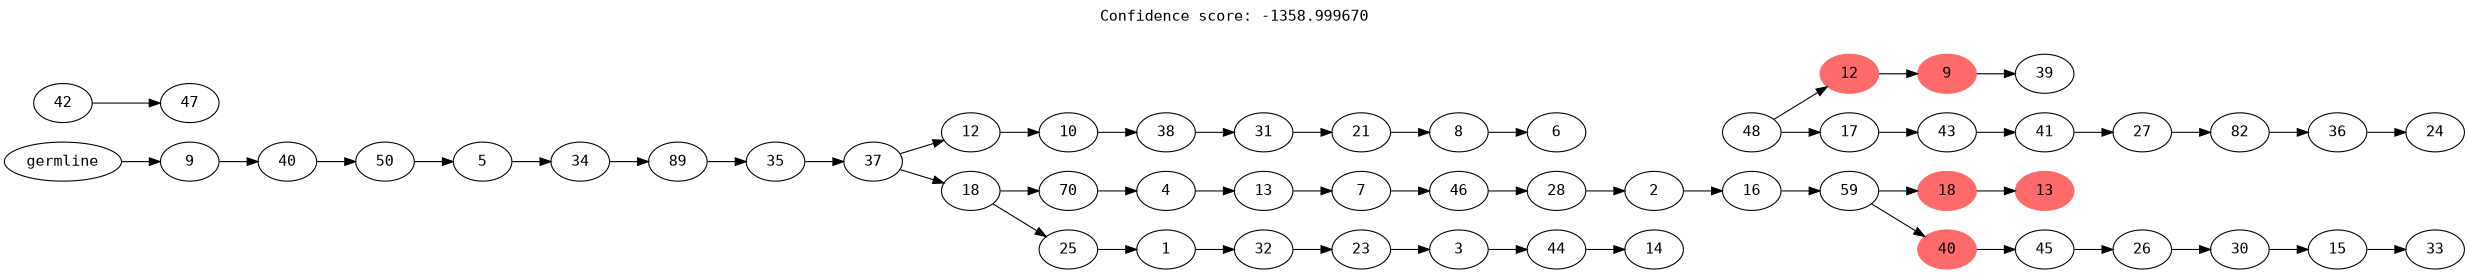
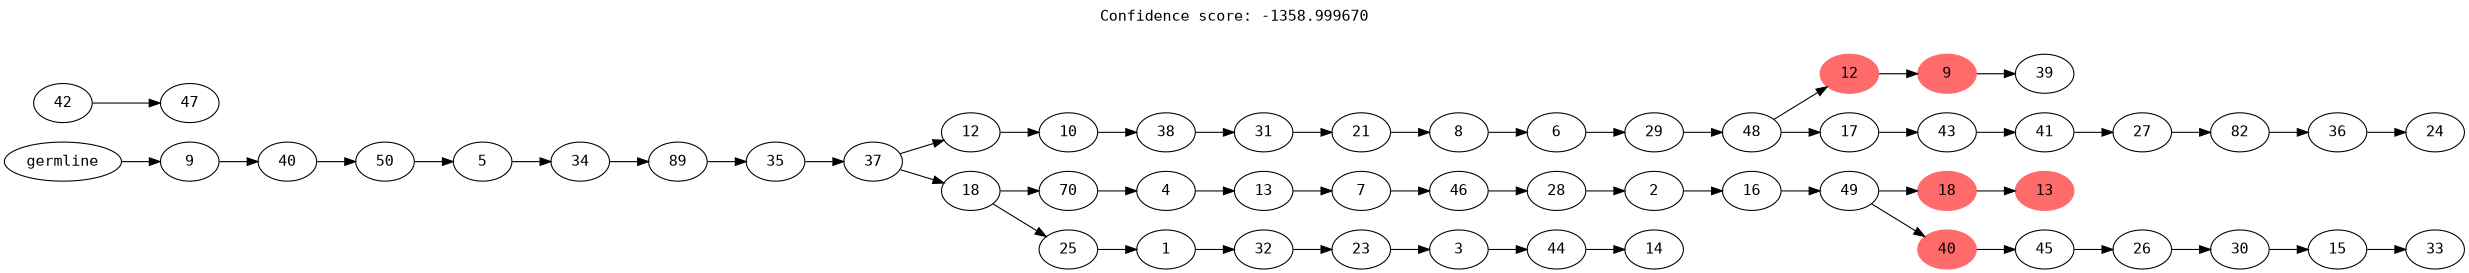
none -> (1654, 132)
(1849, 191) -> (1849, 191)
